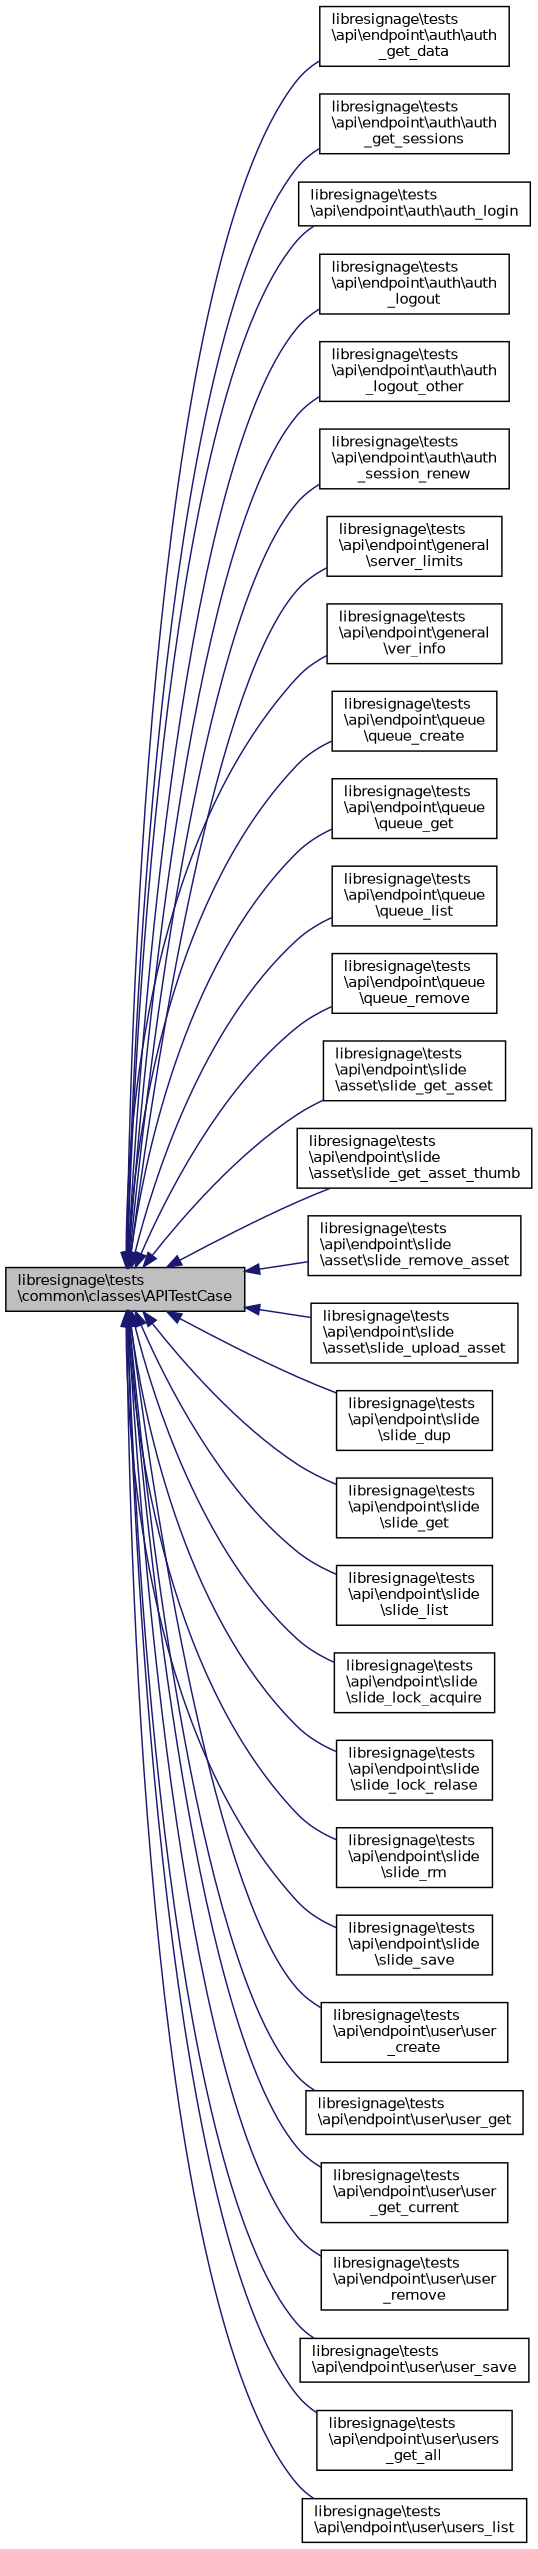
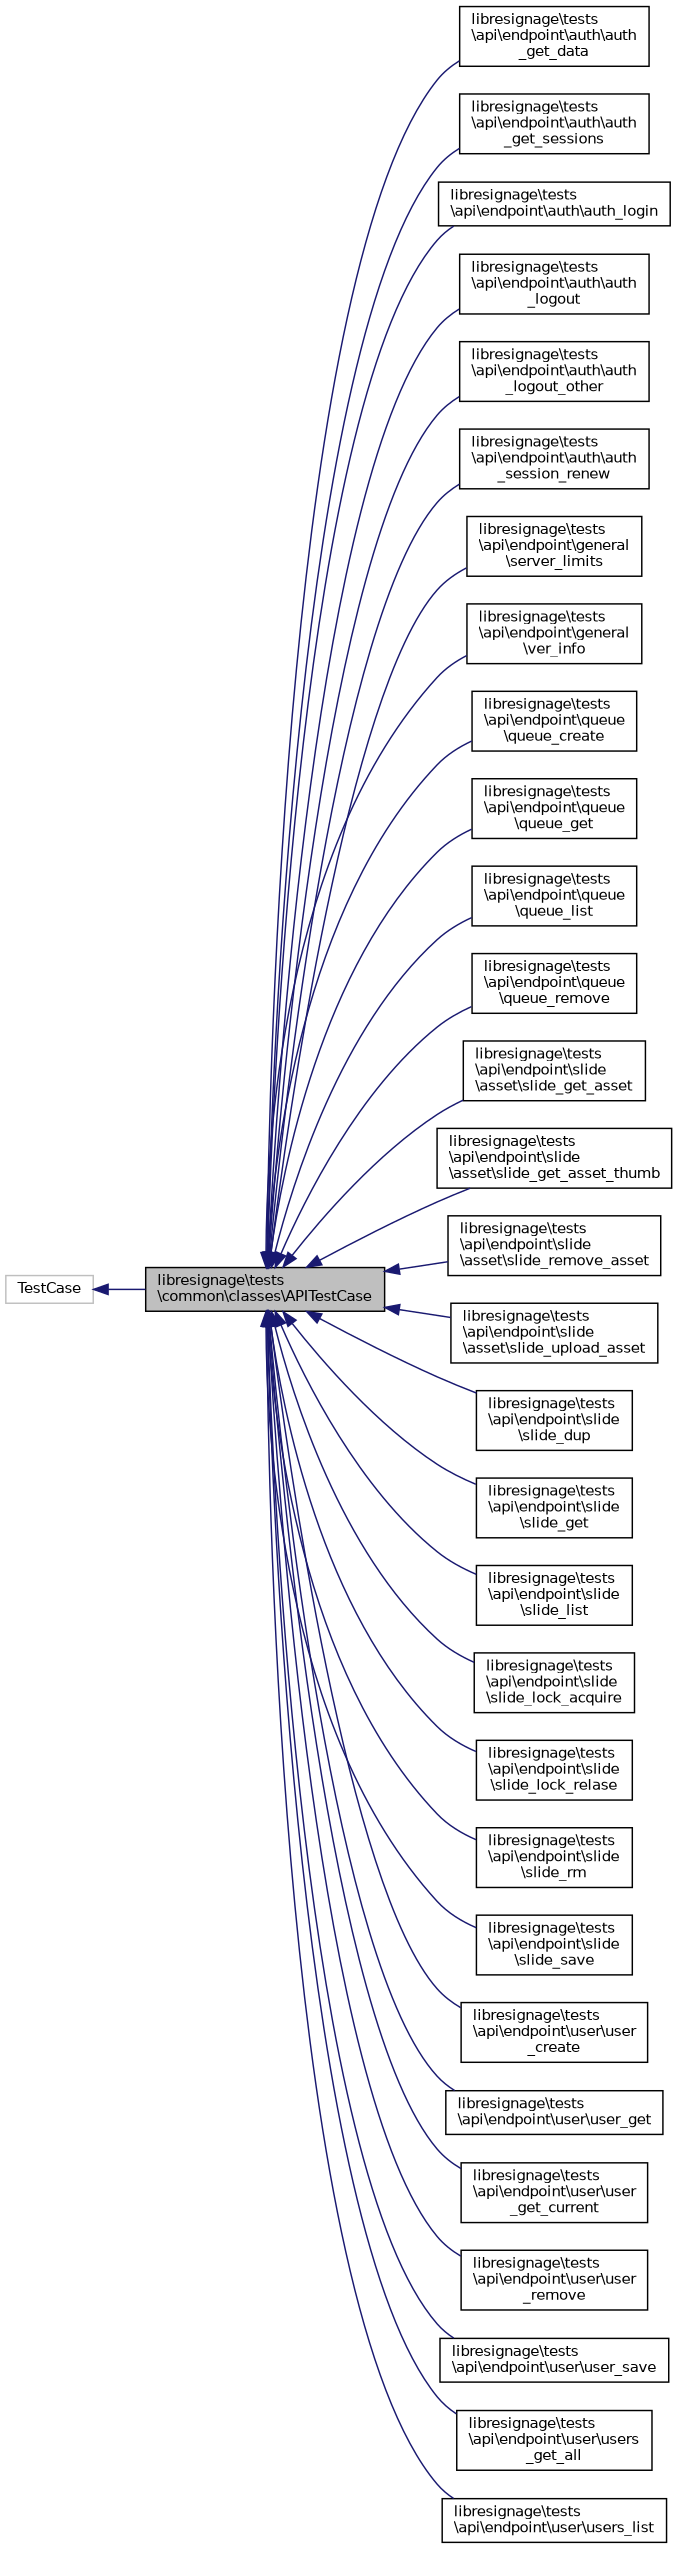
none -> (50, 1289)
